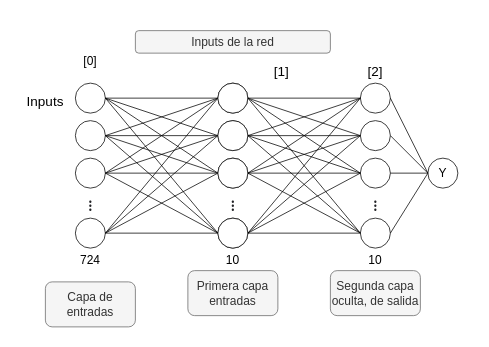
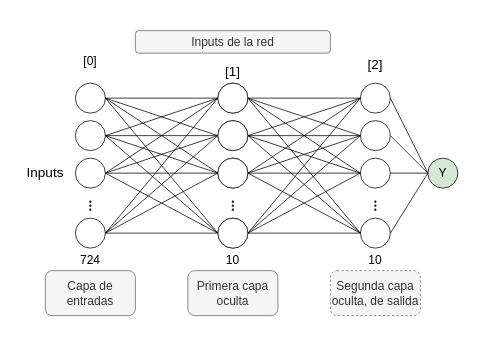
(282, 72) -> (233, 72)
(375, 72) -> (375, 64)
(45, 102) -> (45, 173)
(443, 173) -> (443, 173)
(233, 293) -> (233, 293)
(375, 293) -> (375, 293)
(90, 304) -> (90, 293)
